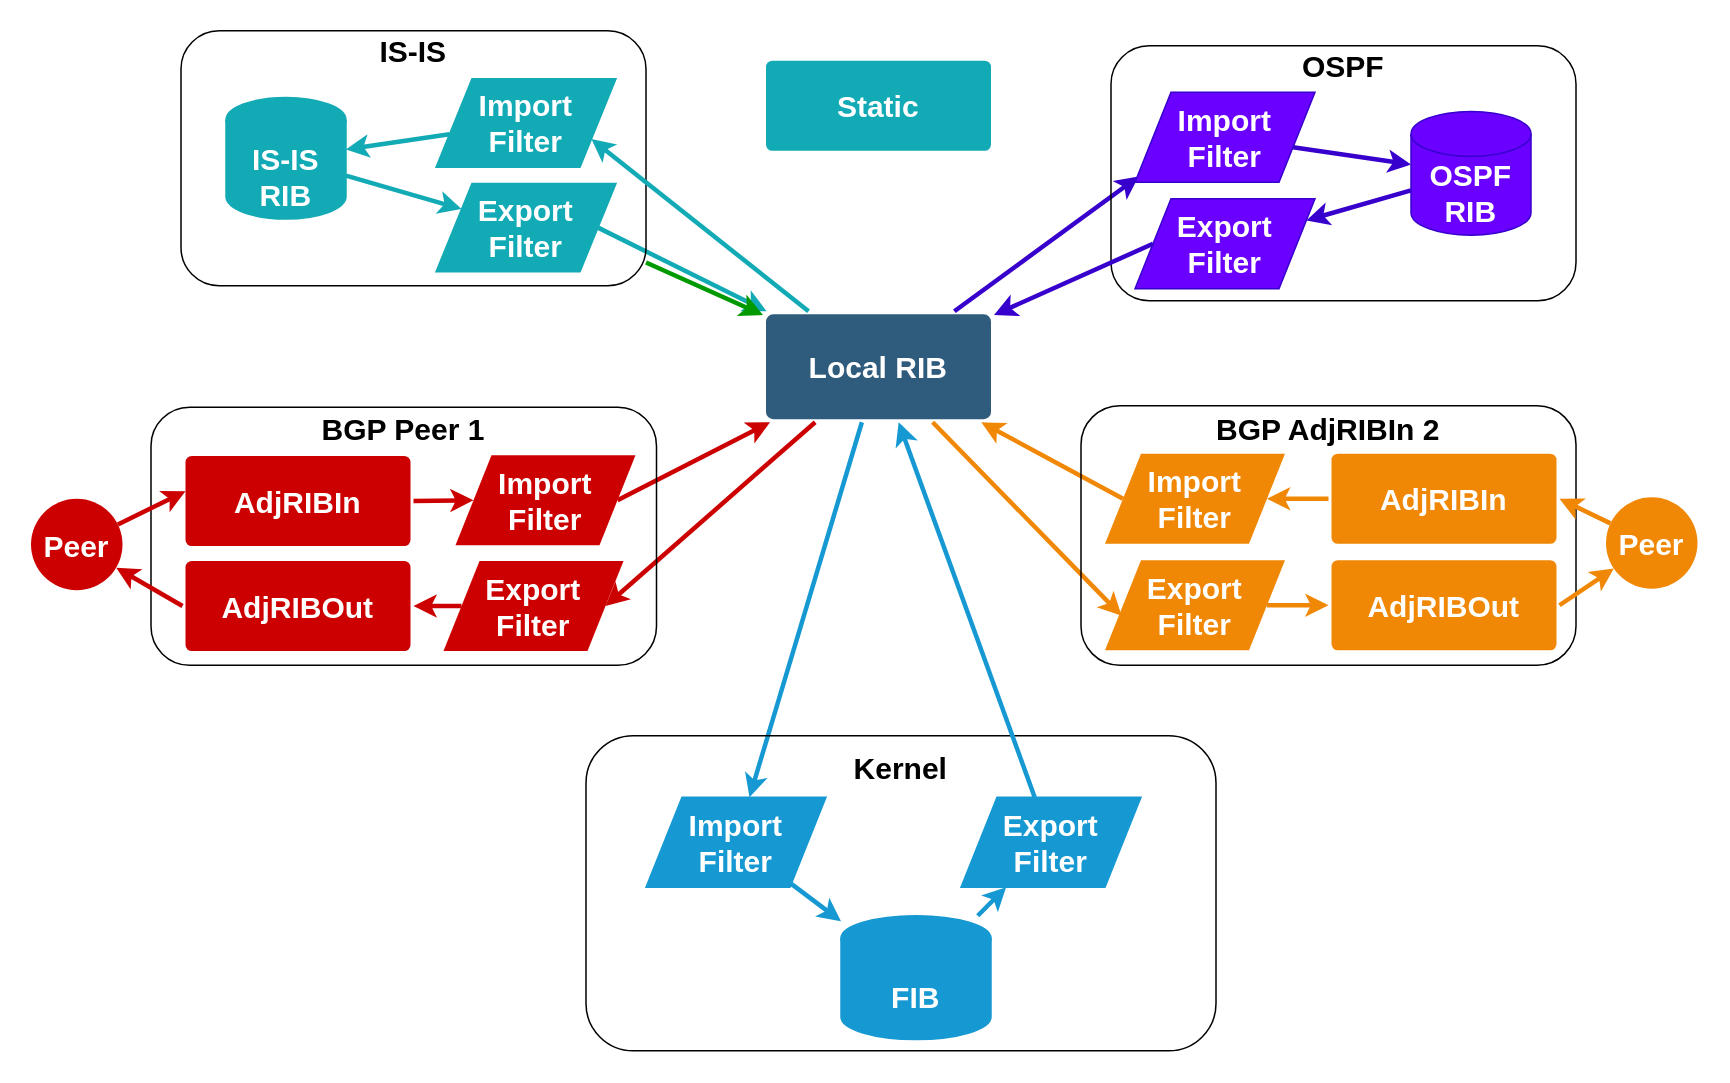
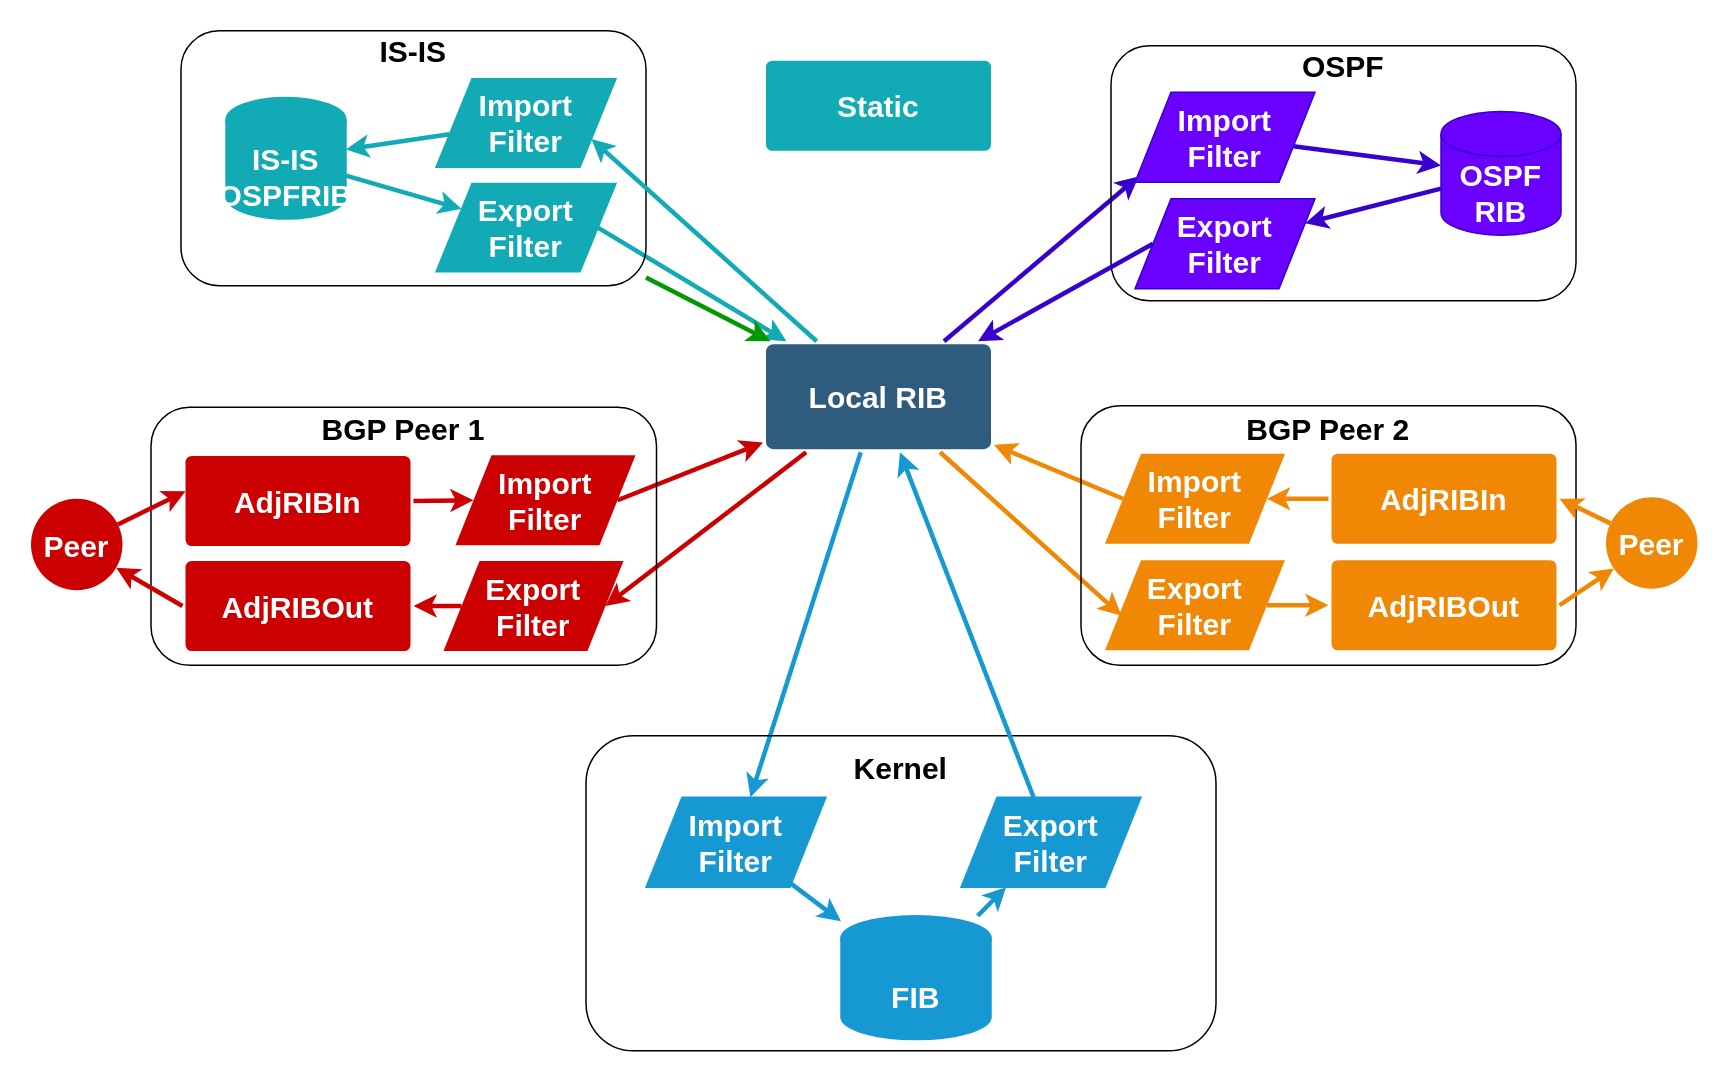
(1471, 173) -> (1501, 173)
(286, 176) -> (286, 176)
(878, 367) -> (878, 397)
(1328, 536) -> (1328, 536)
